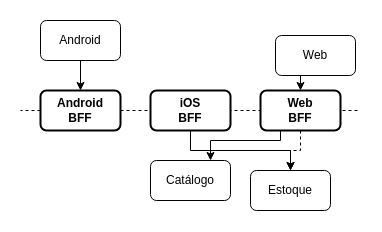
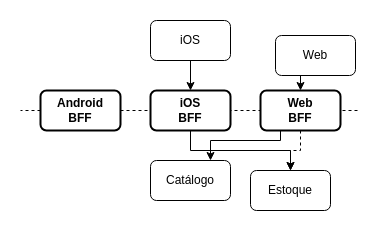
(81, 41) -> none
none -> (191, 41)
(81, 72) -> none
none -> (191, 80)
